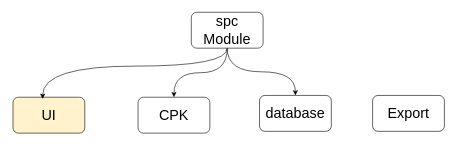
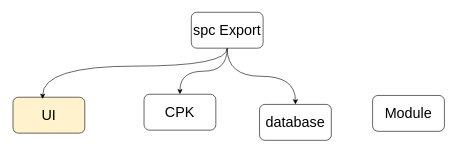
(227, 30) -> (227, 30)
(296, 114) -> (296, 123)
(409, 114) -> (409, 114)
(174, 116) -> (180, 113)
